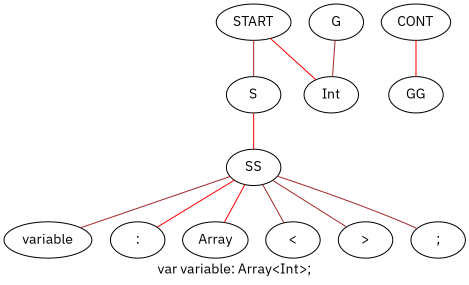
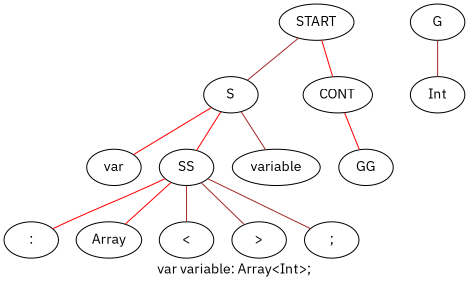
(293, 59) -> (327, 58)
none -> (114, 167)
(155, 202) -> (253, 131)
